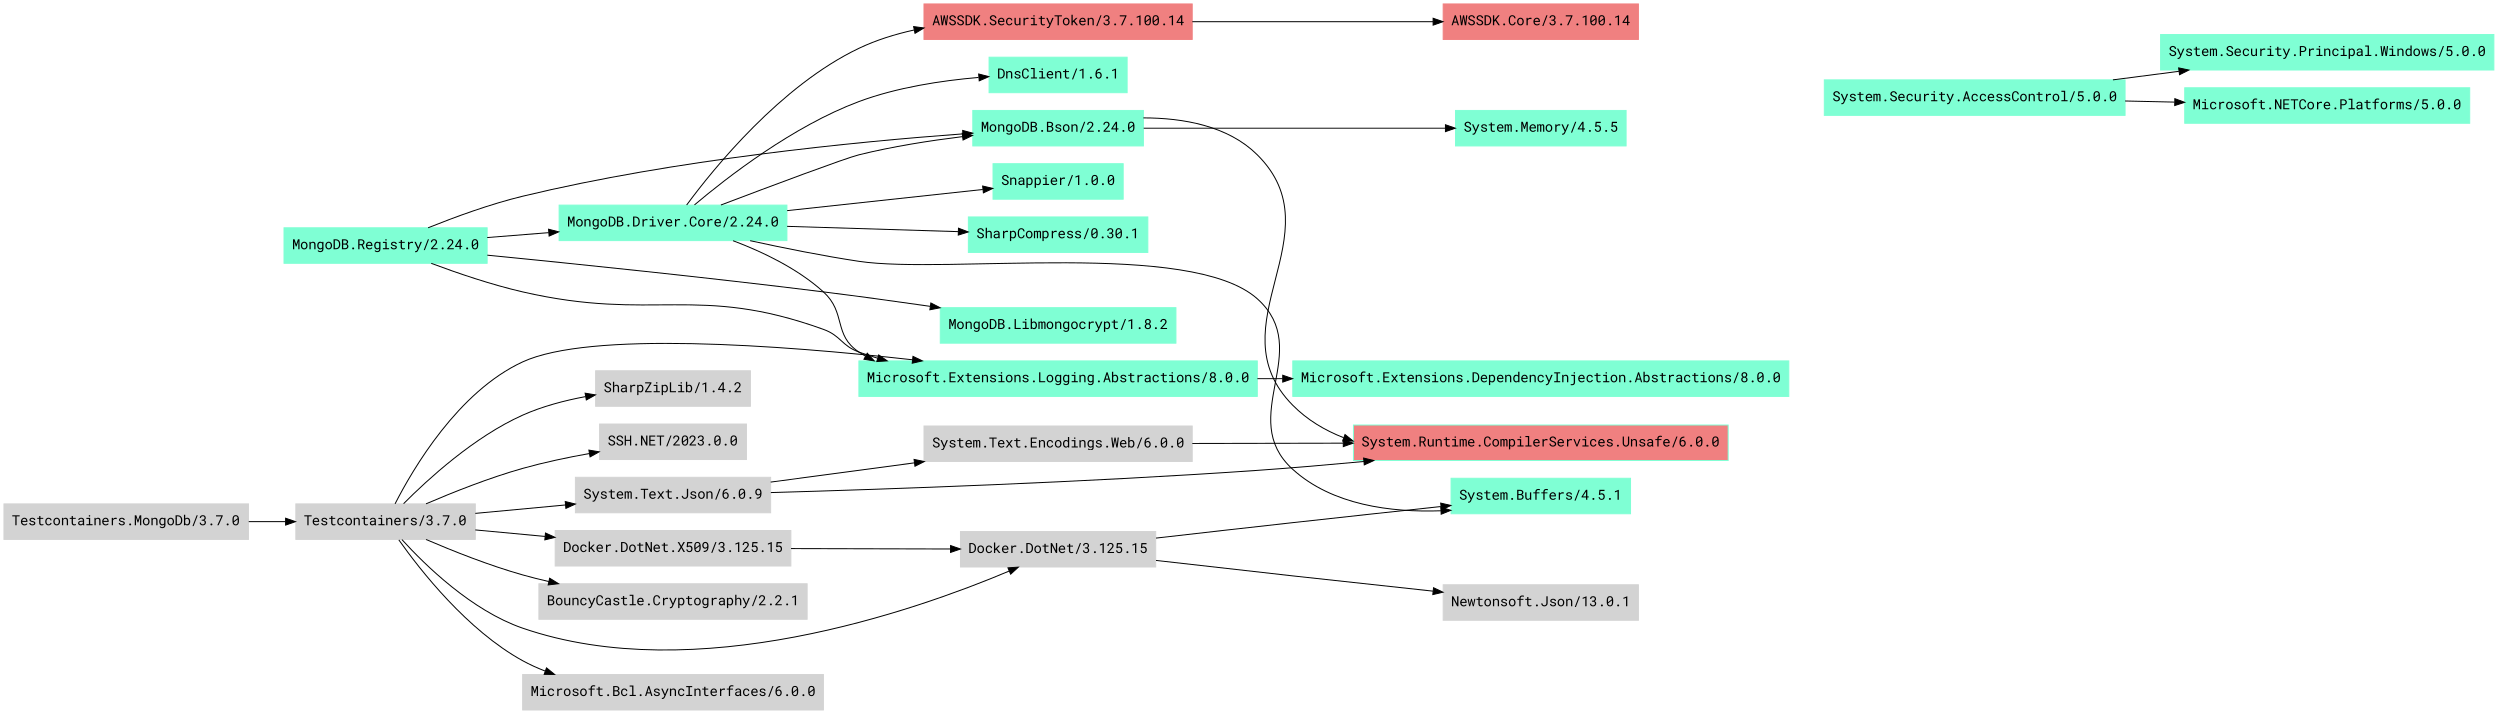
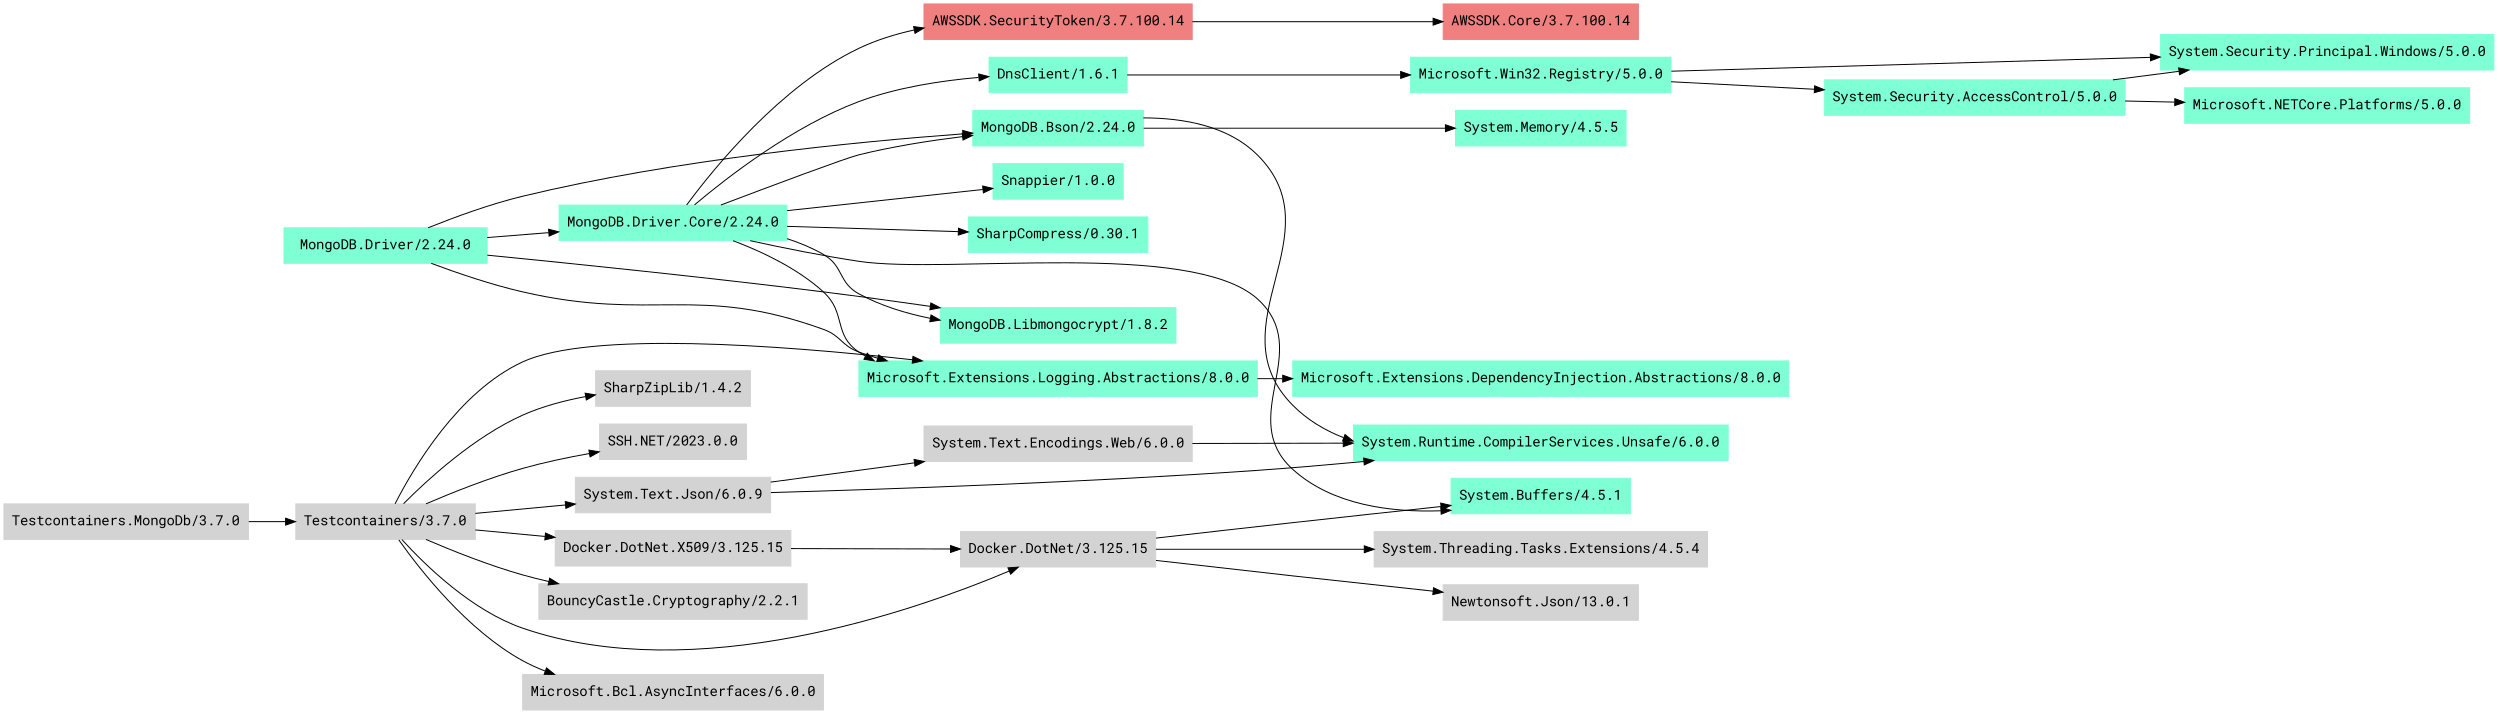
none -> (1541, 75)
(386, 246) -> (386, 246)
none -> (852, 289)
(1541, 443) -> (1541, 443)
none -> (1541, 549)
